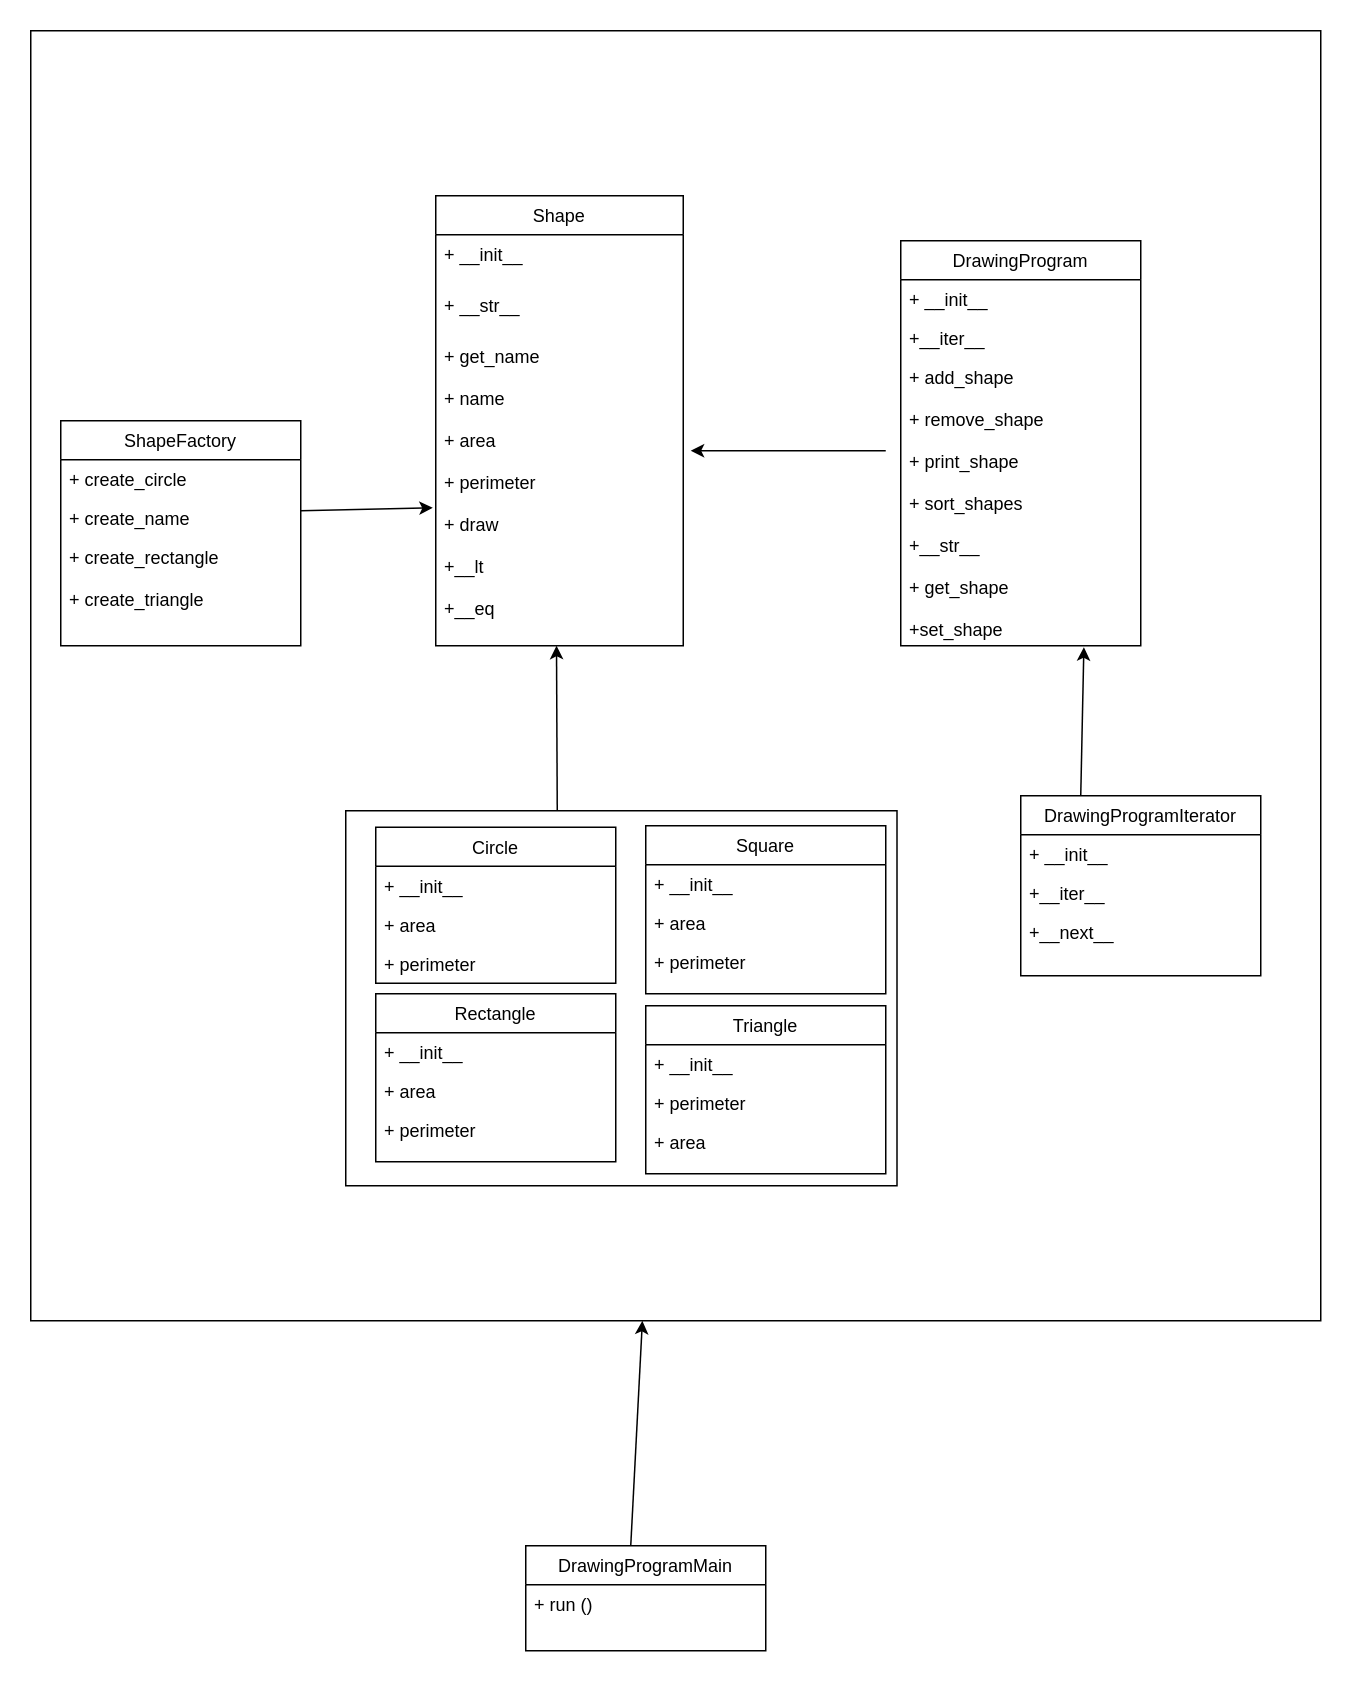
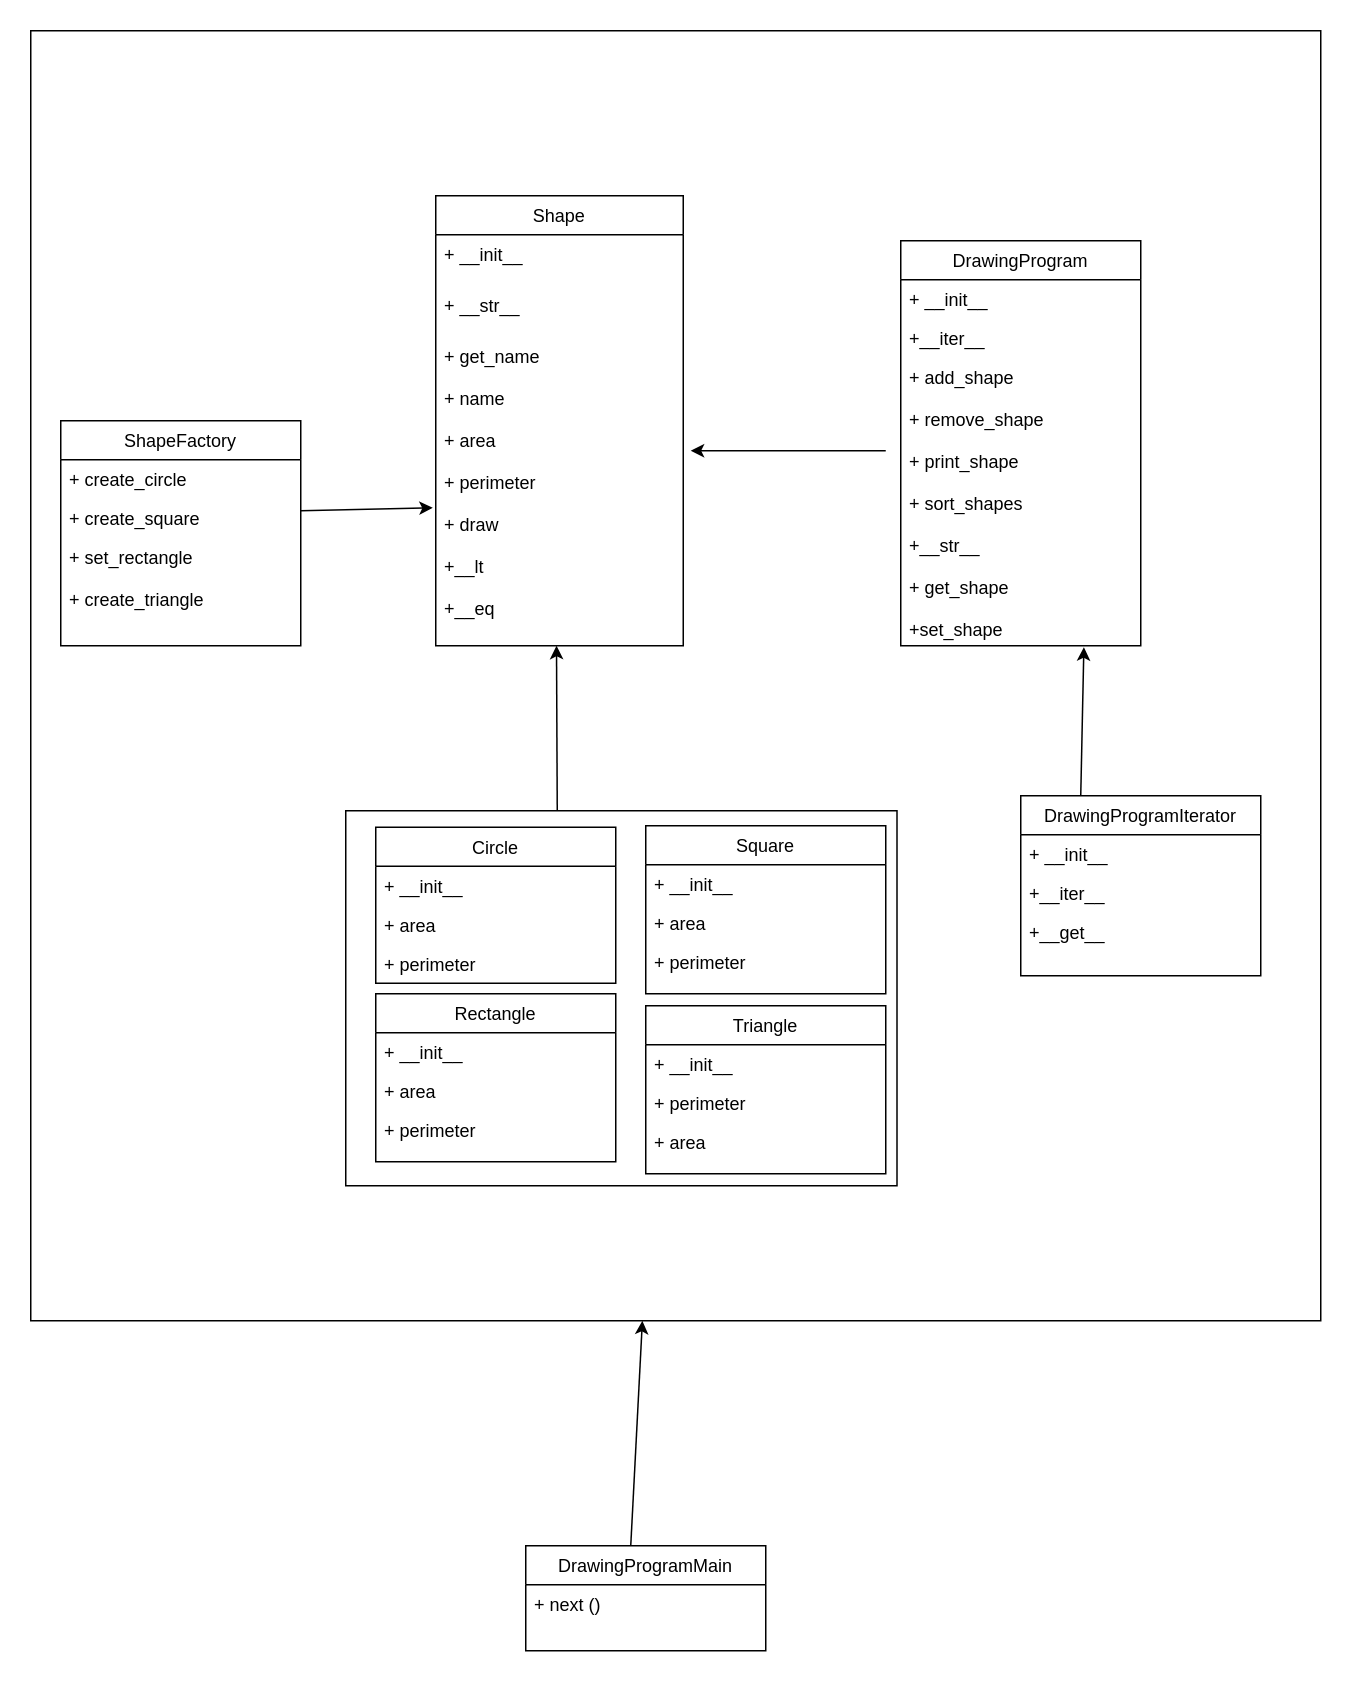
(132, 519) -> (142, 519)
(155, 558) -> (140, 558)
(1074, 933) -> (1069, 933)
(570, 1605) -> (575, 1605)
